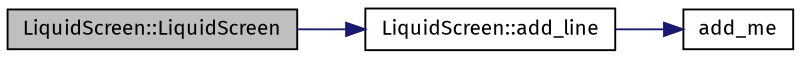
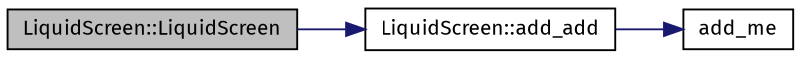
(490, 29) -> (490, 29)
